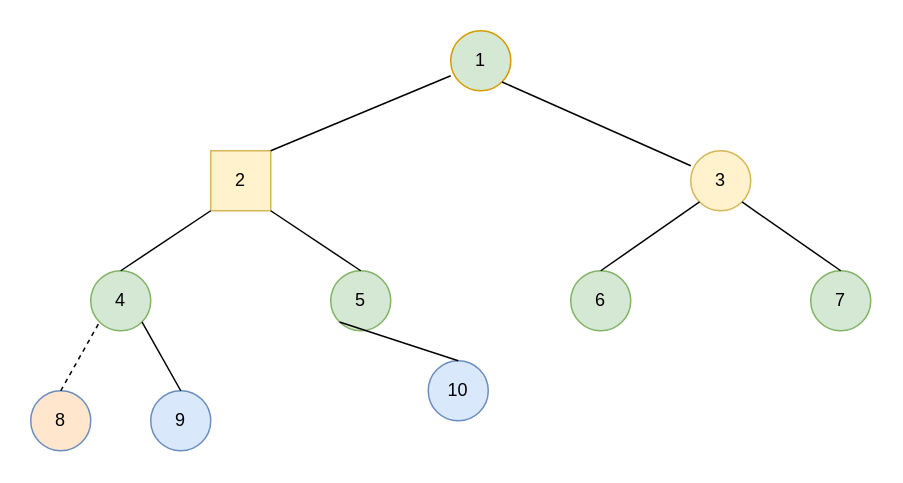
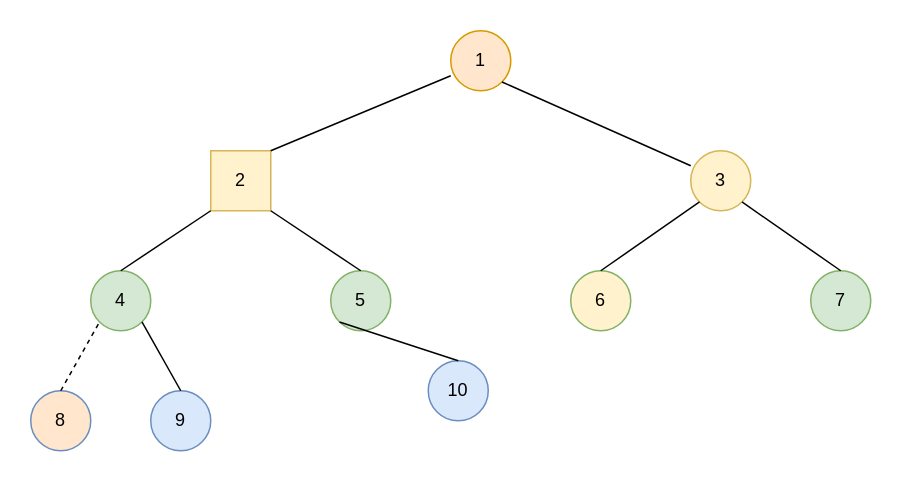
(481, 61) -> (481, 61)
(601, 301) -> (601, 301)
